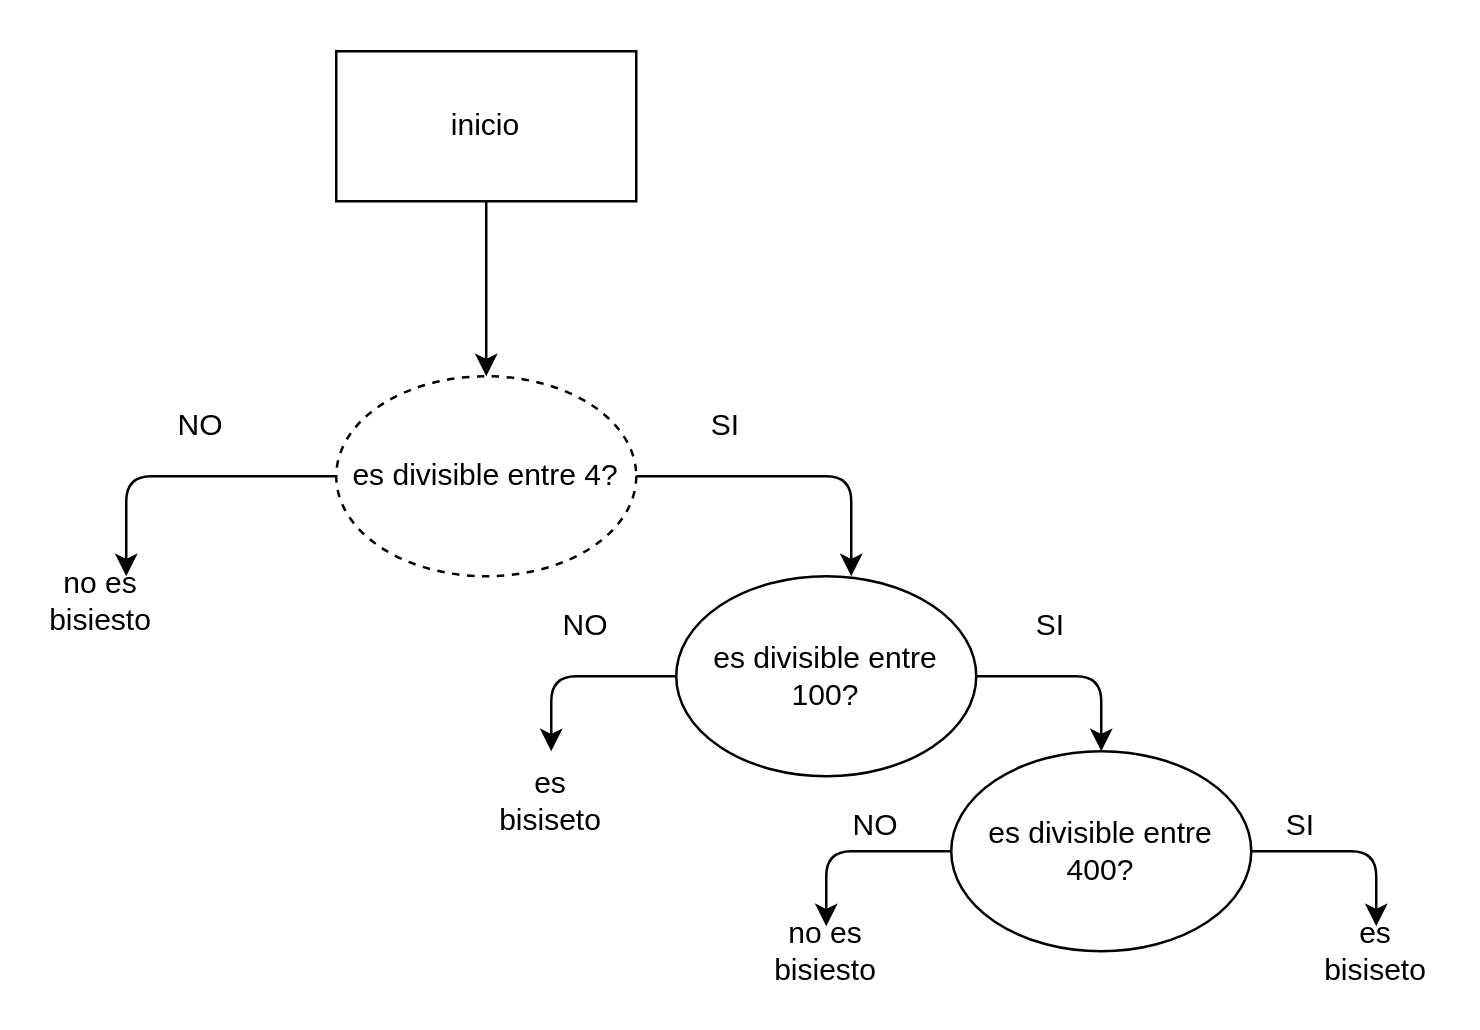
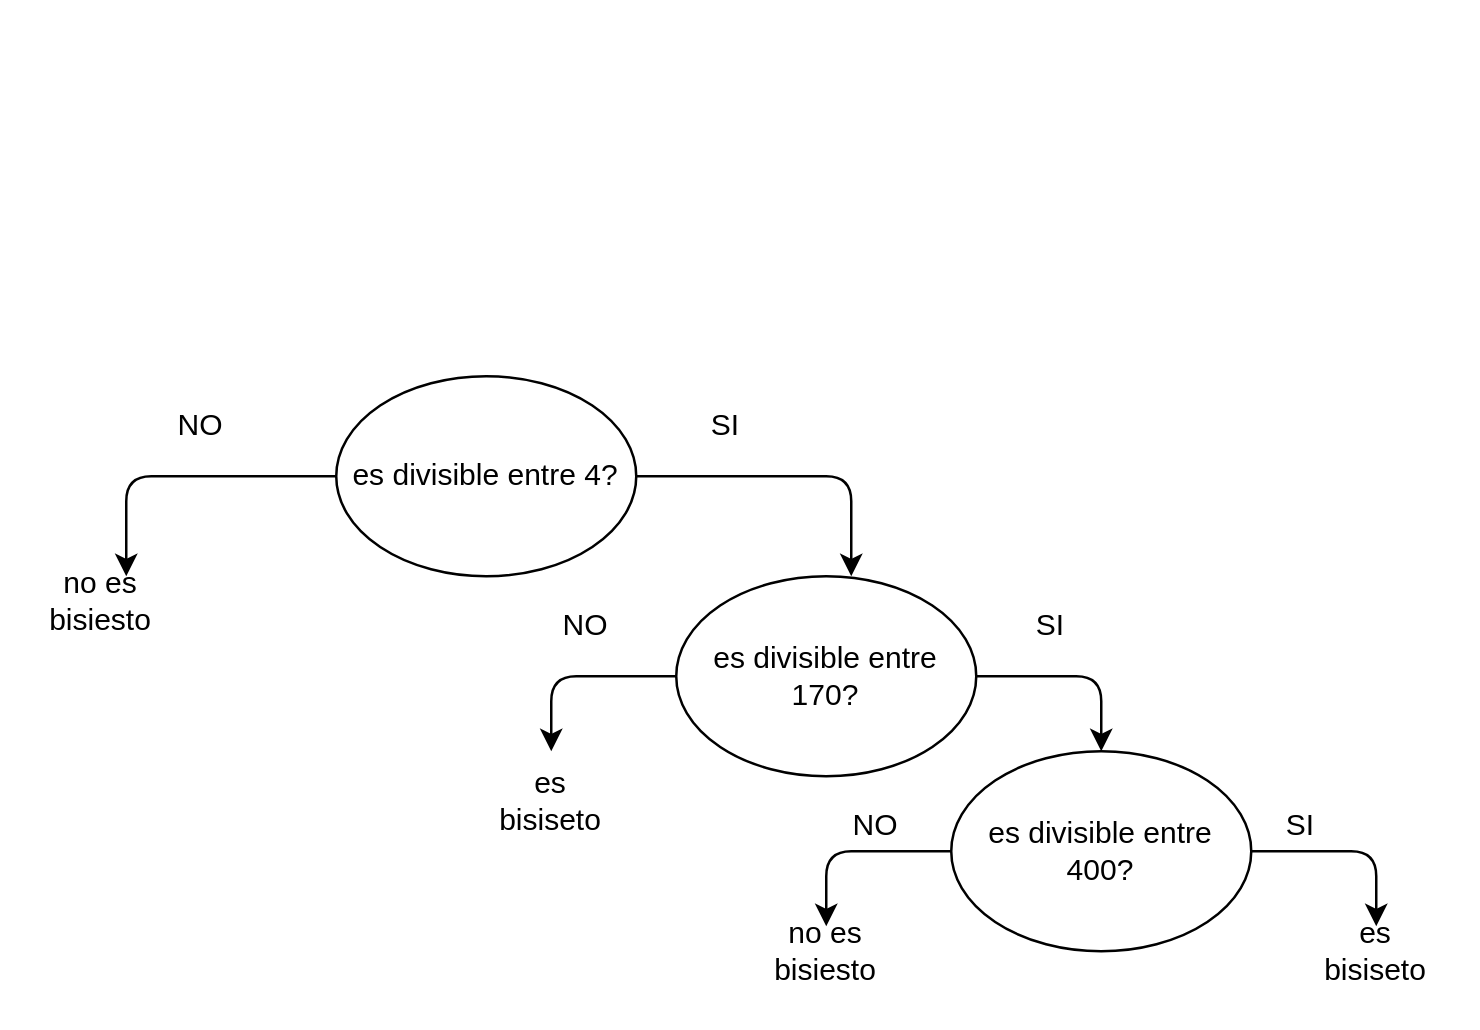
(486, 126) -> none
(486, 280) -> none
(486, 476) -> (486, 476)
(826, 676) -> (826, 676)
